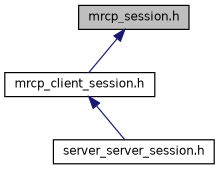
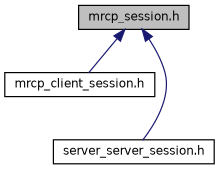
(111, 123) -> (166, 91)
